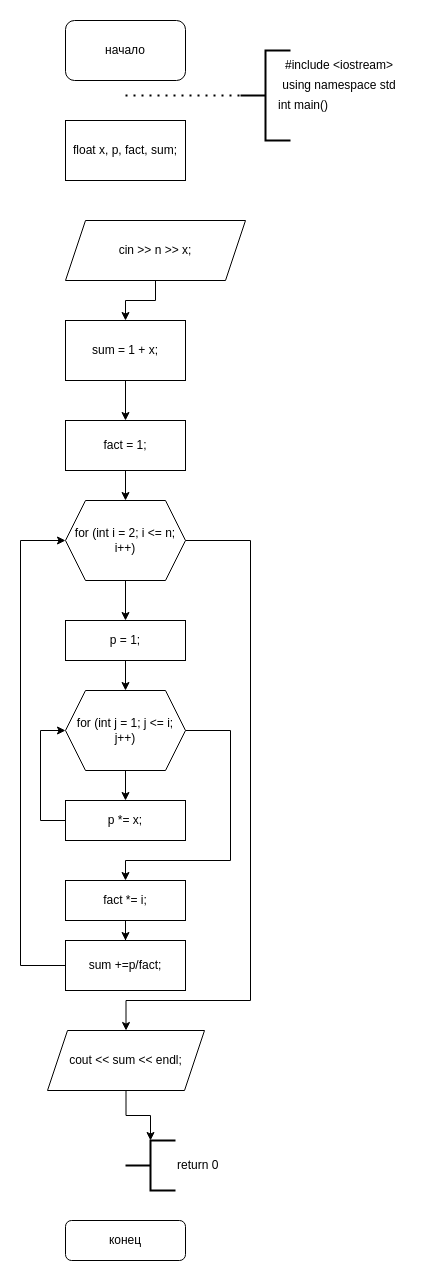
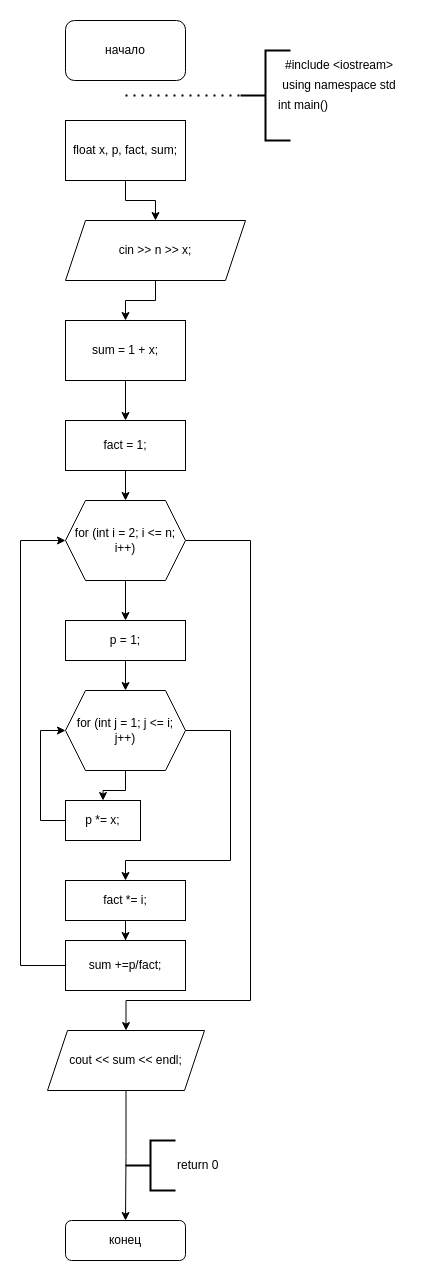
none -> (137, 201)
(126, 821) -> (103, 821)
(146, 1116) -> (126, 1164)
